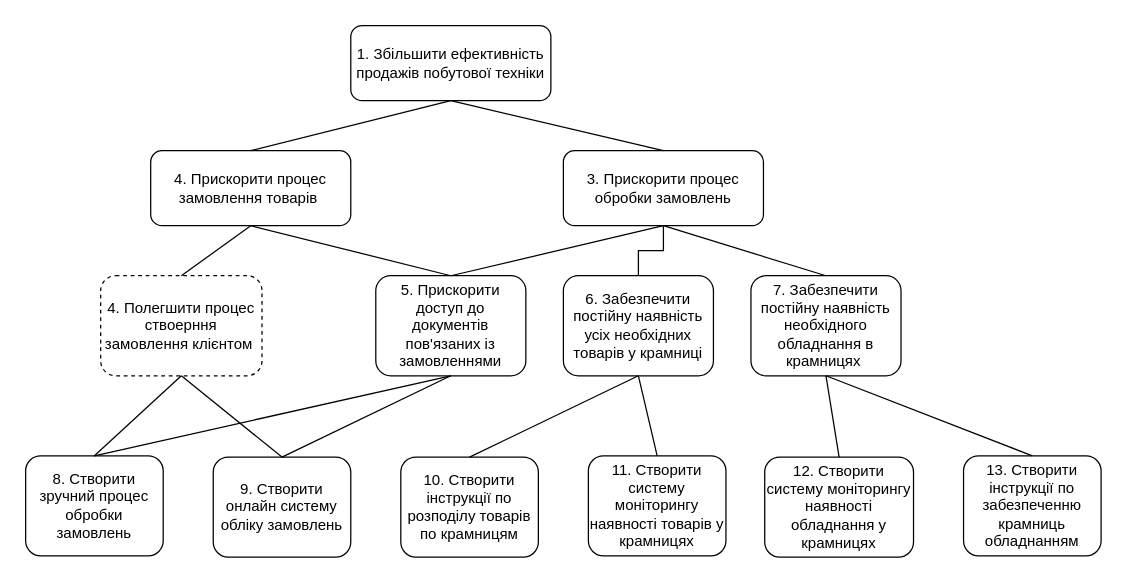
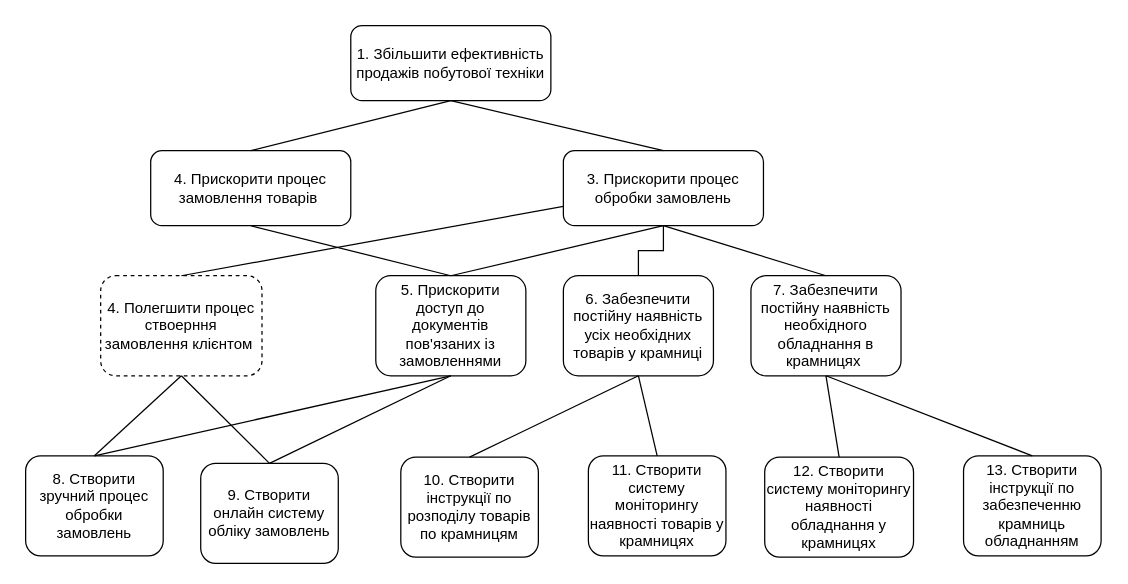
(215, 252) -> (372, 241)
(282, 507) -> (269, 513)
